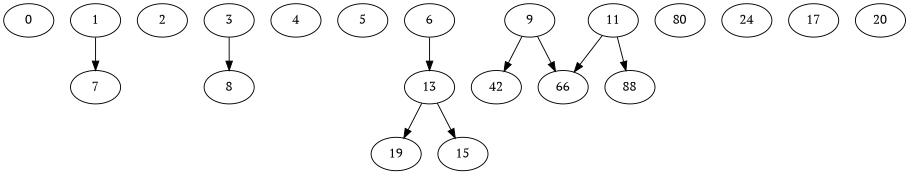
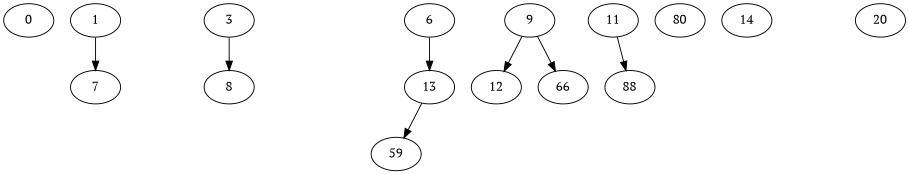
(162, 20) -> none
(296, 20) -> none
(363, 20) -> none
(747, 20) -> (747, 20)
(814, 20) -> none
(591, 50) -> none
(496, 87) -> (496, 87)
(396, 154) -> (396, 154)
(463, 154) -> none
